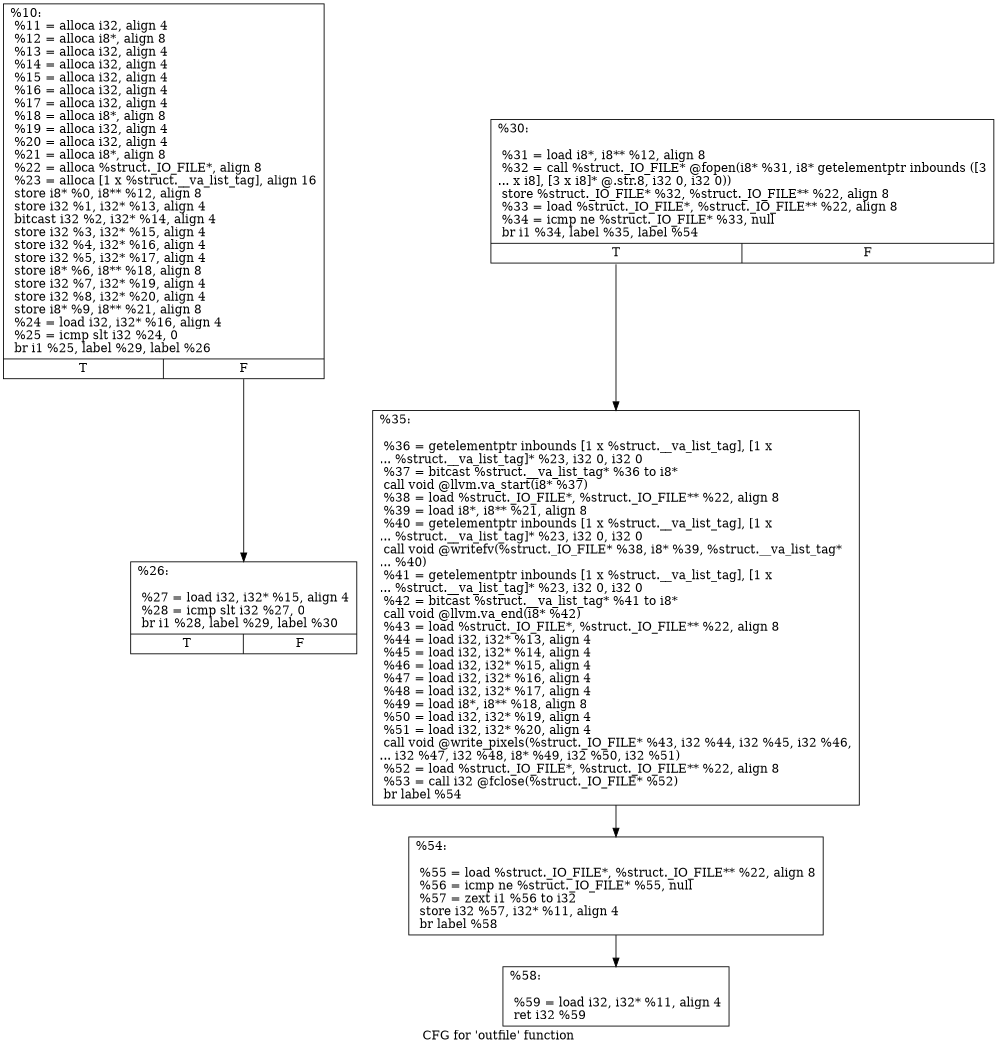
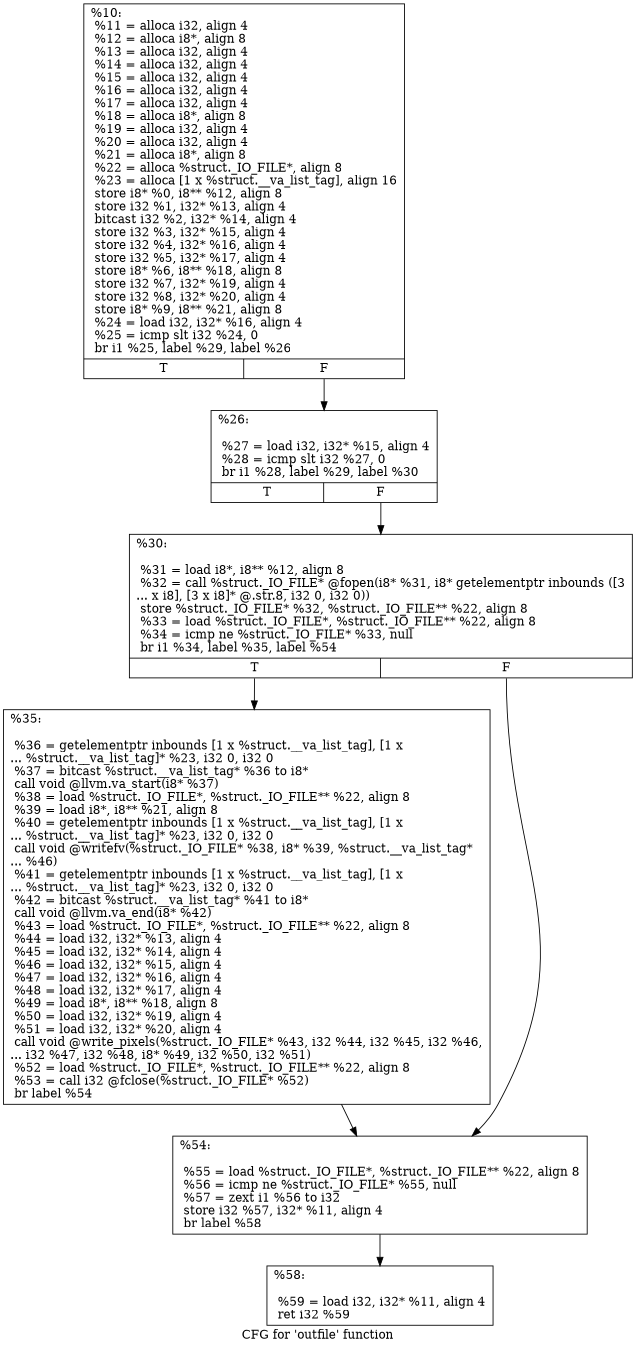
none -> (381, 514)
(403, 563) -> (34, 862)
none -> (537, 910)
